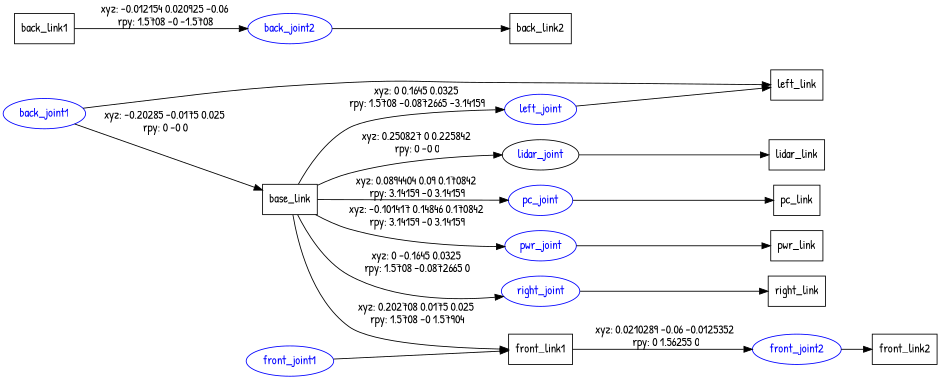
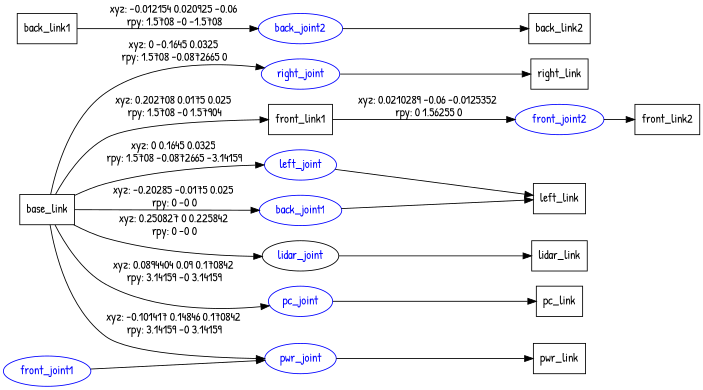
(165, 156) -> (163, 210)
(417, 355) -> (173, 365)
